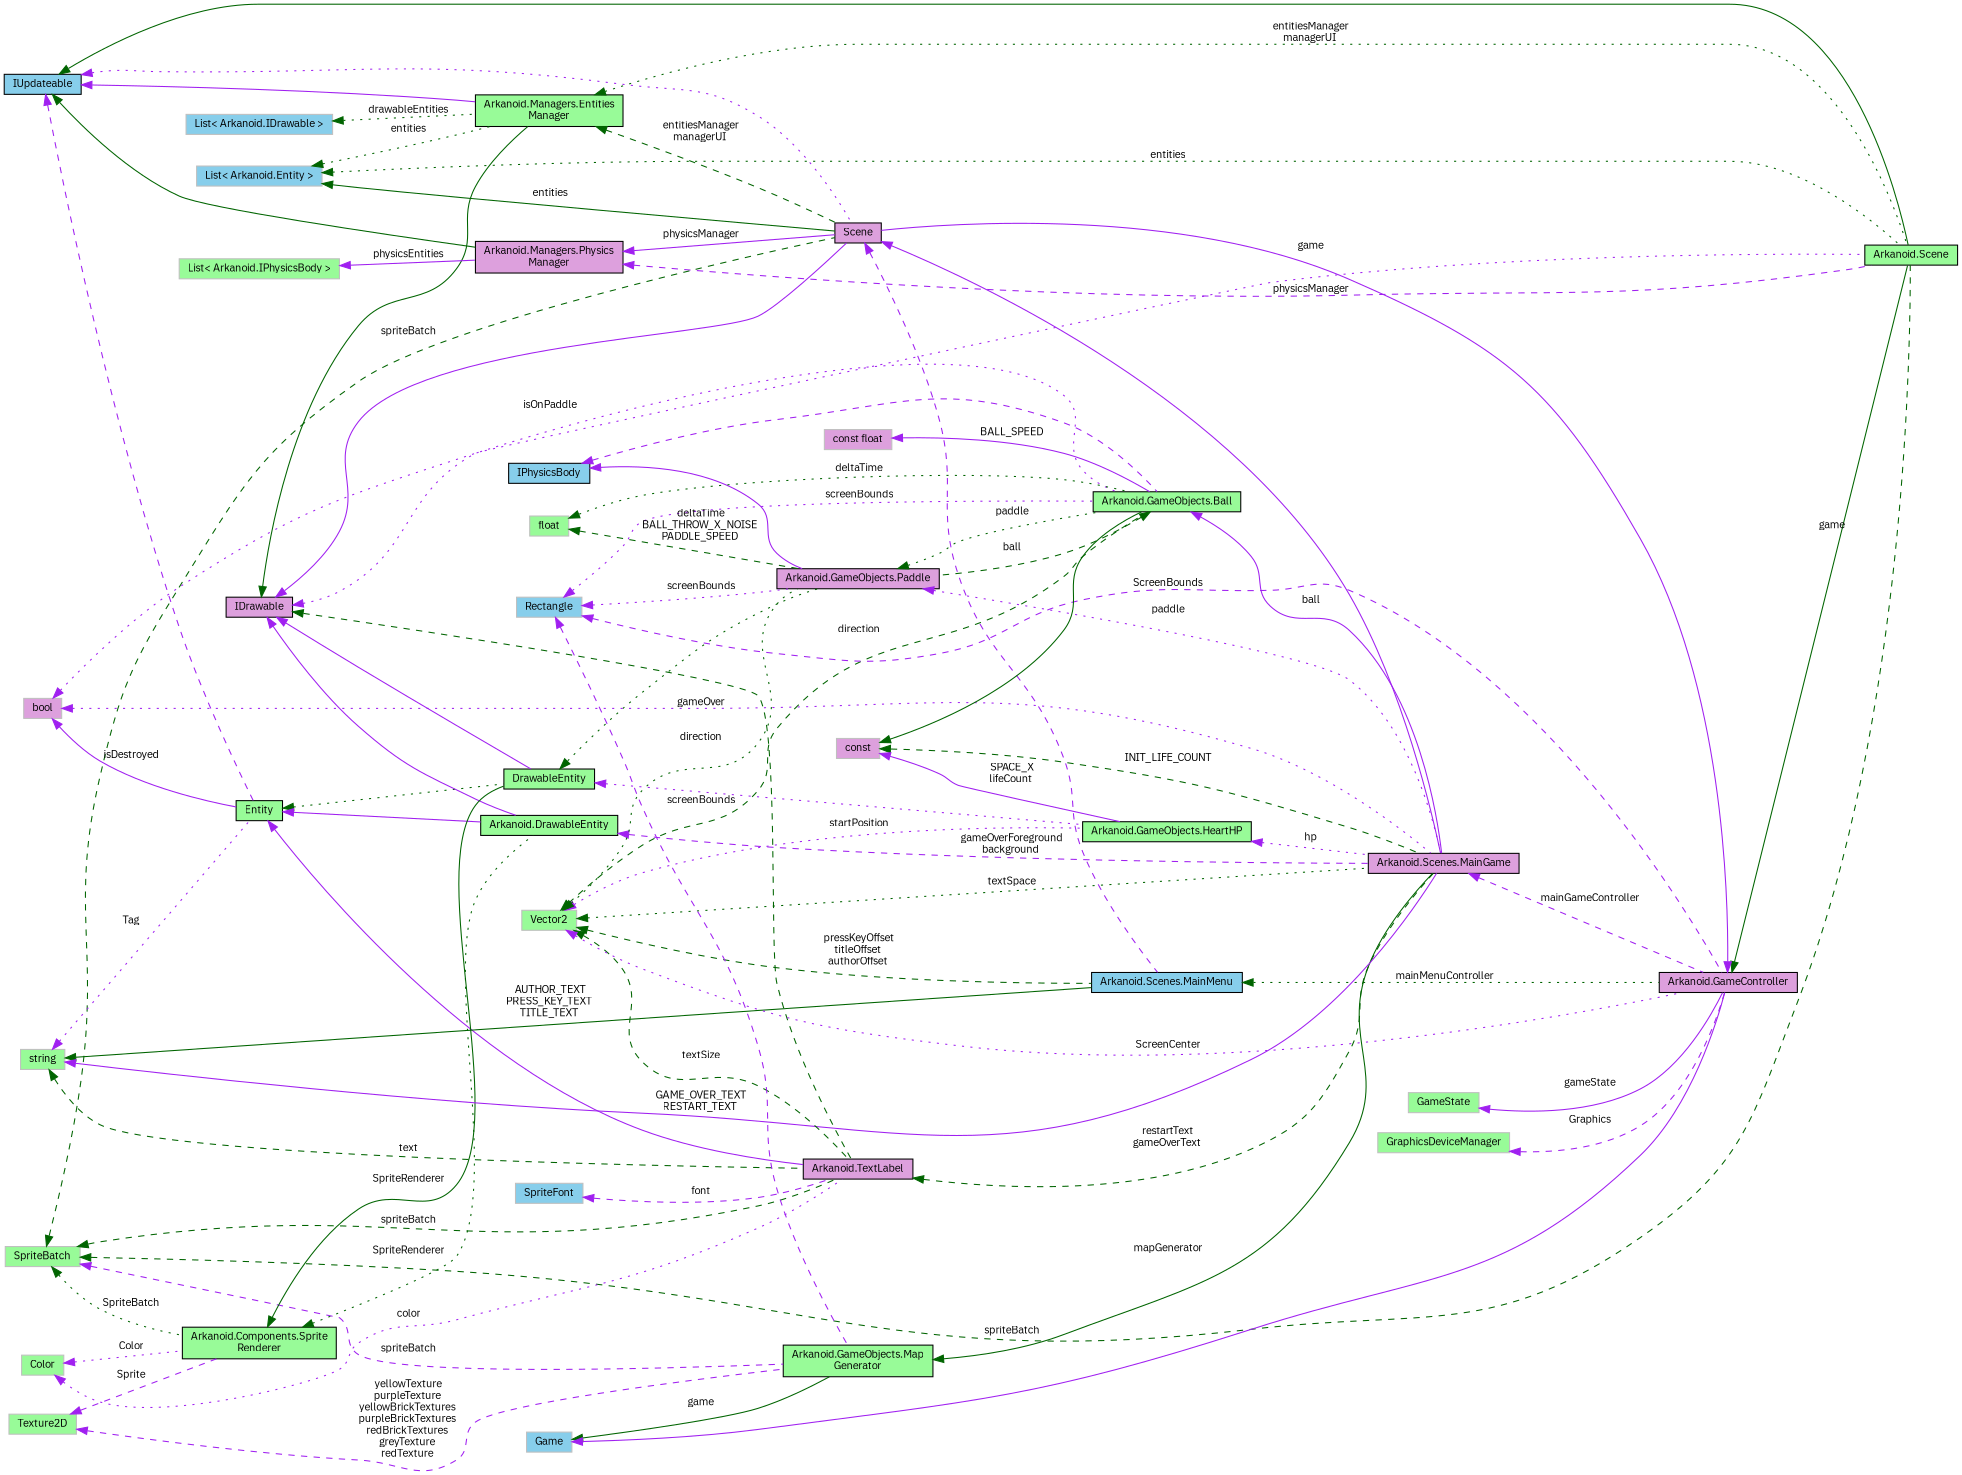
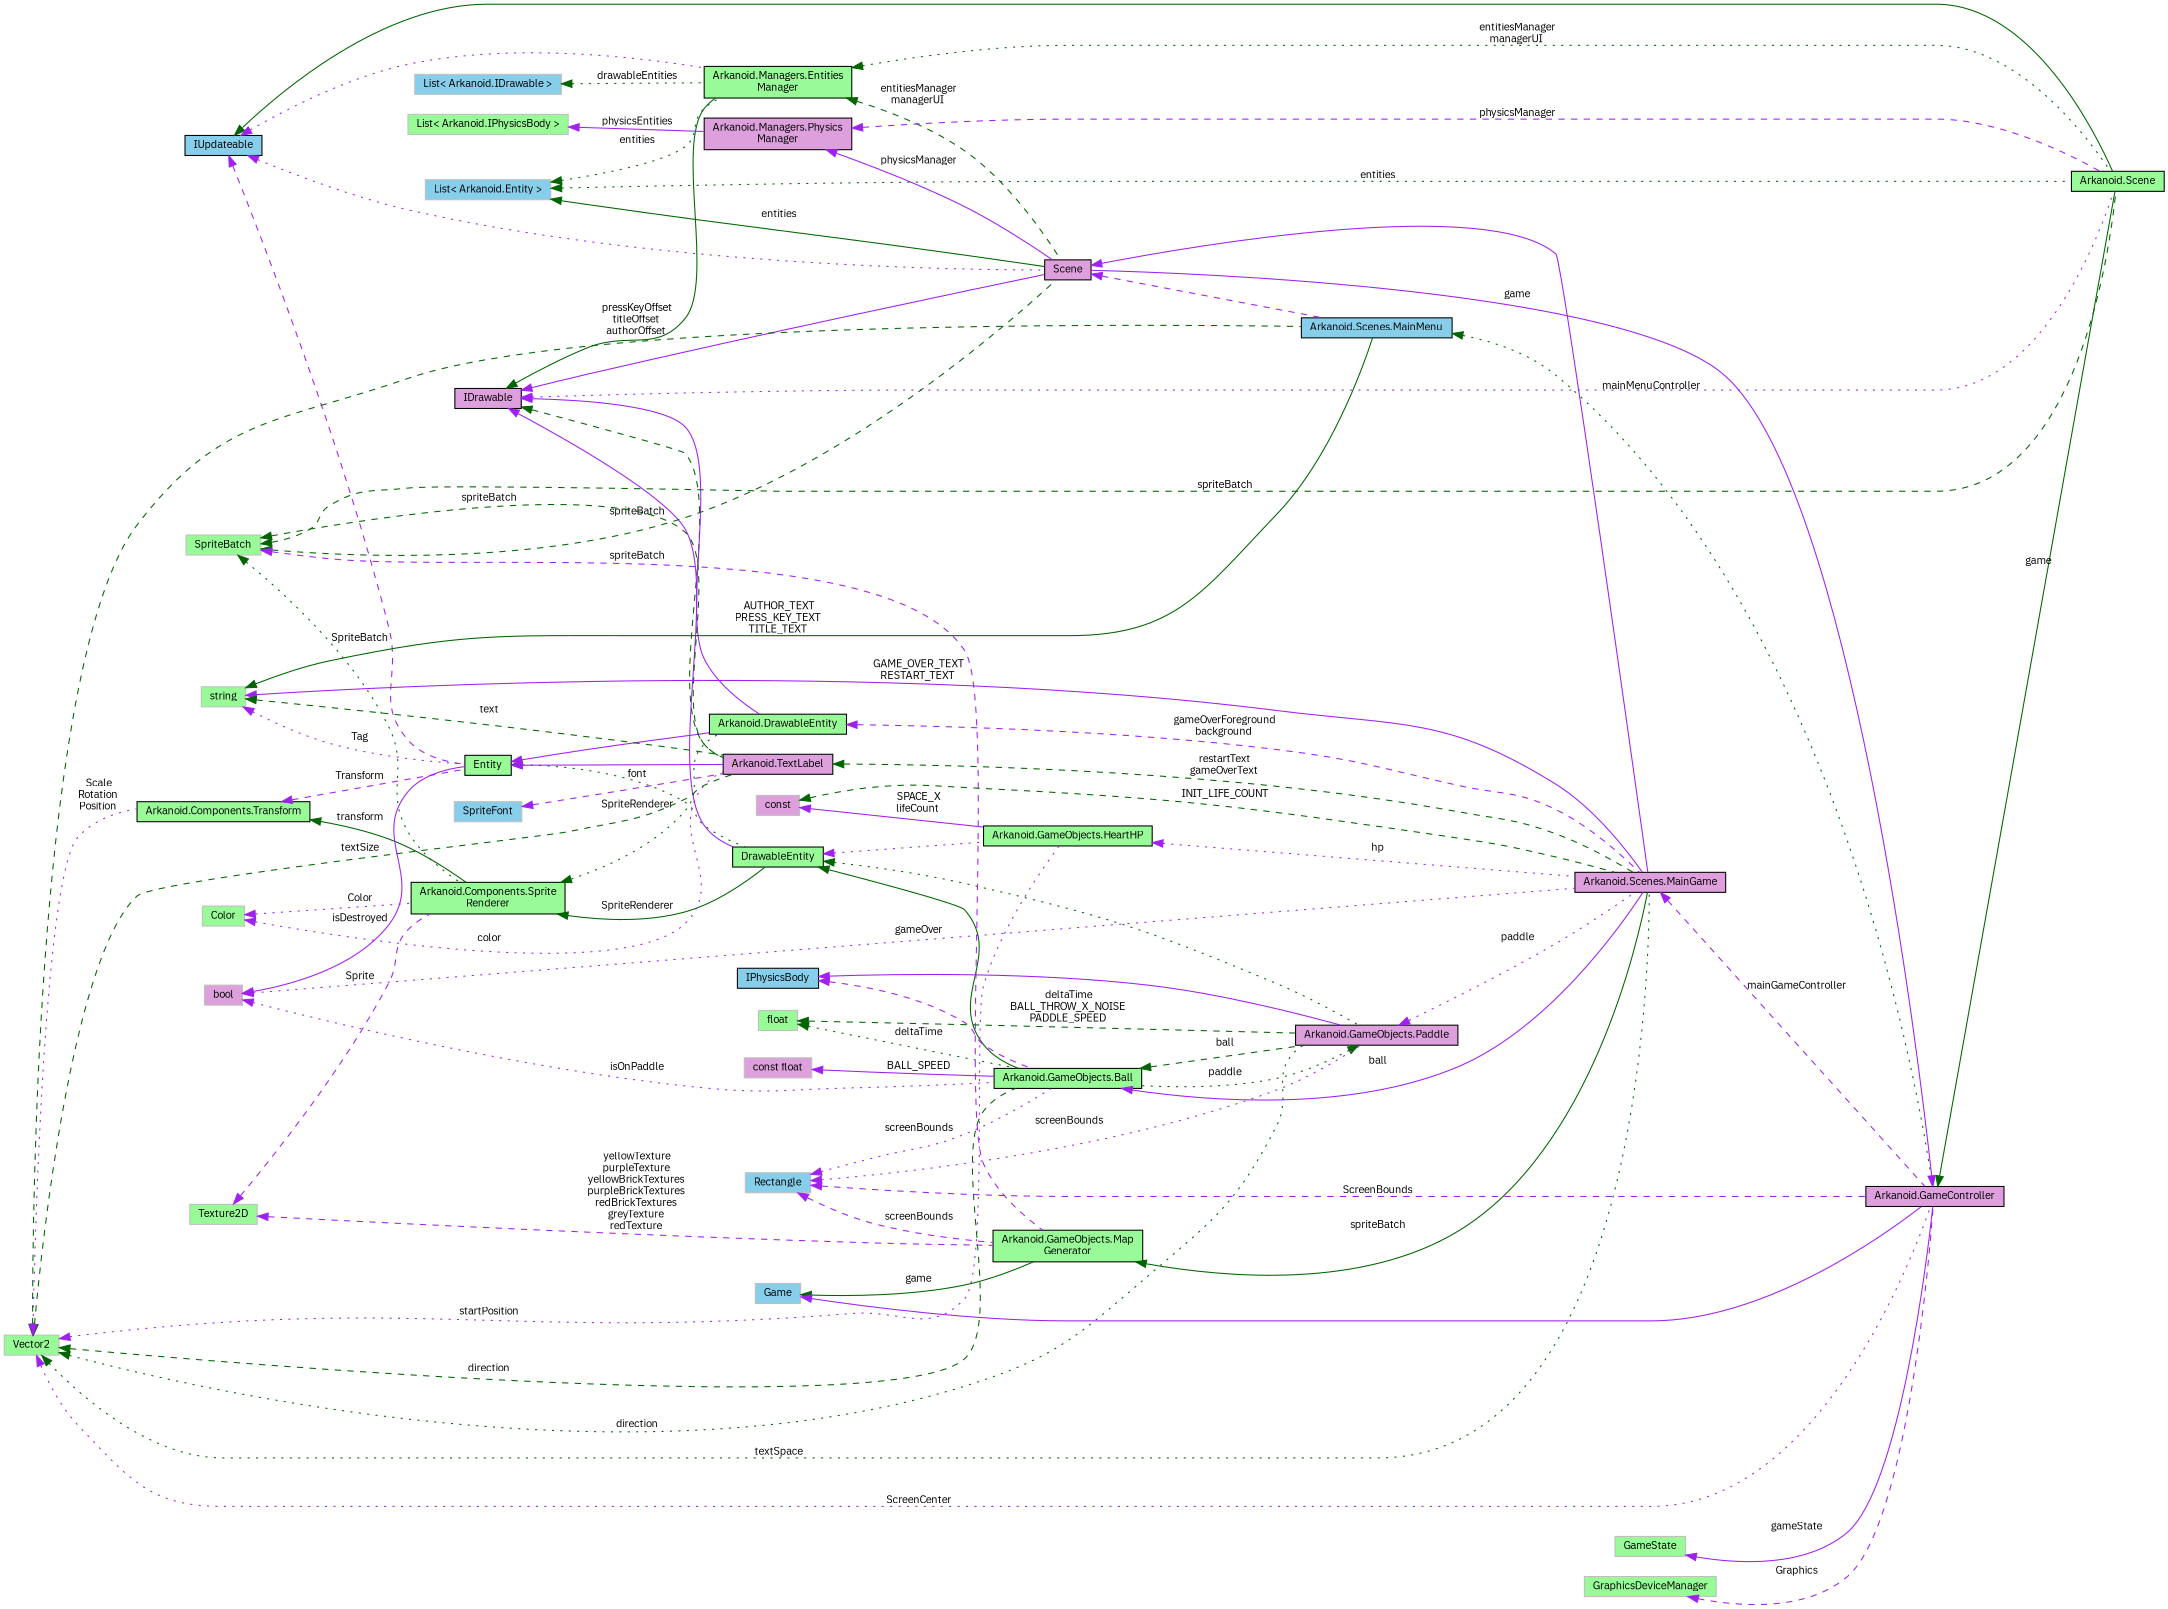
(284, 91) -> (470, 56)
(251, 213) -> none
(1045, 651) -> (967, 914)
none -> (223, 812)
(1167, 1249) -> (1377, 1225)
